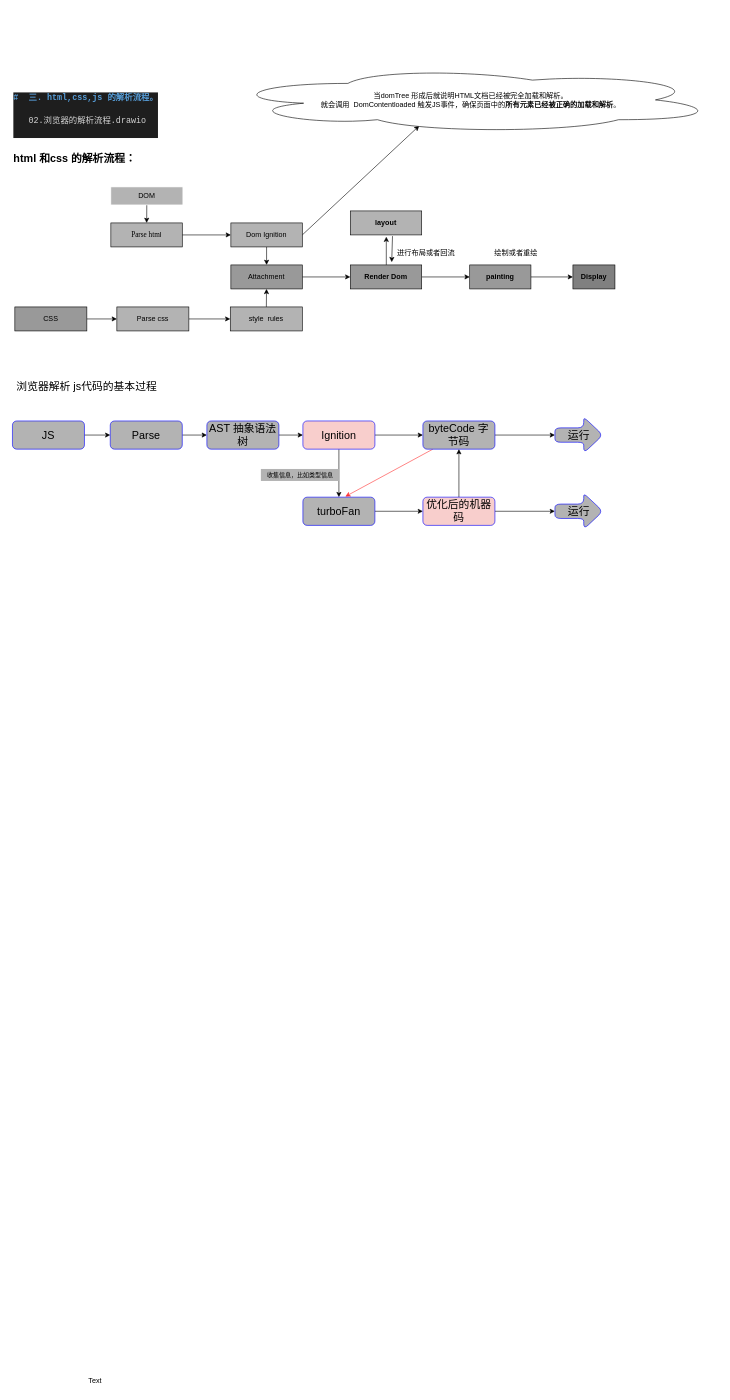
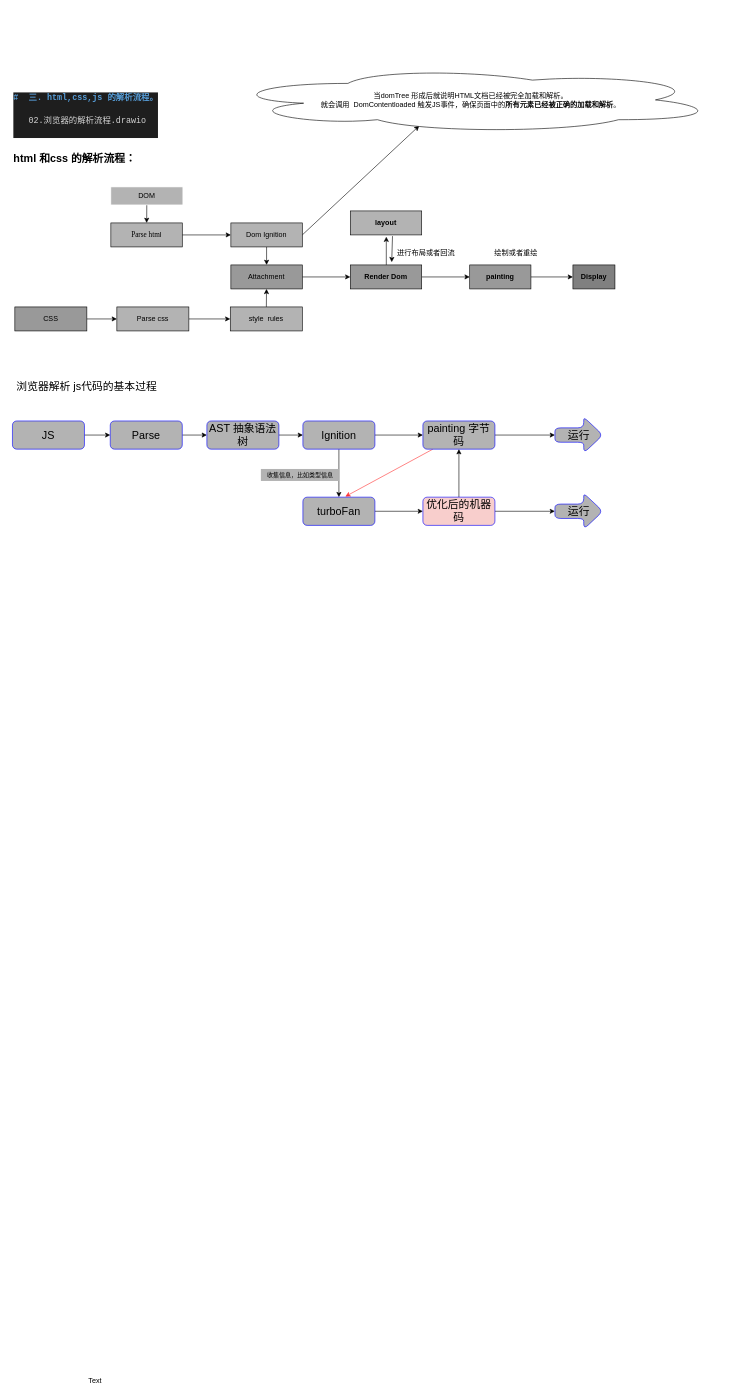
(339, 435) -> (339, 435)
(459, 435) -> (459, 435)
